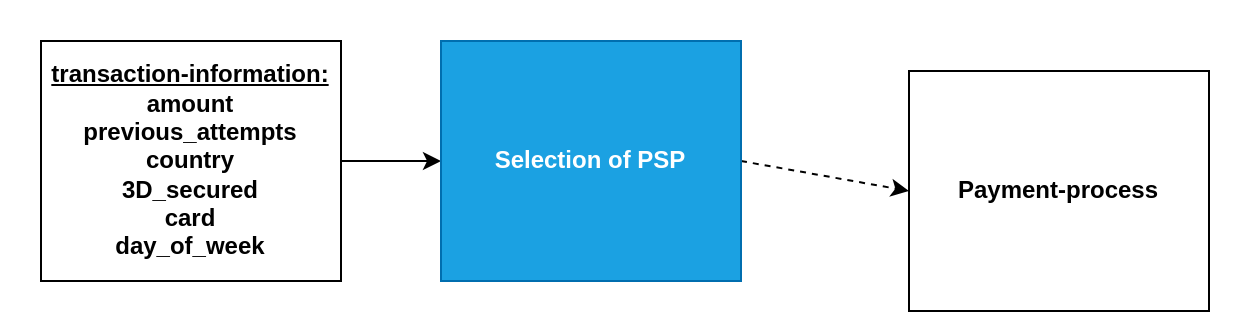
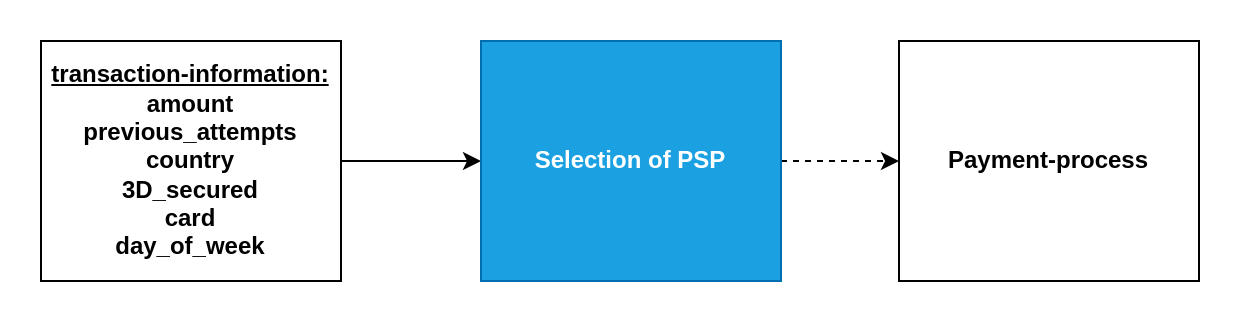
(591, 161) -> (631, 161)
(1059, 191) -> (1049, 161)
